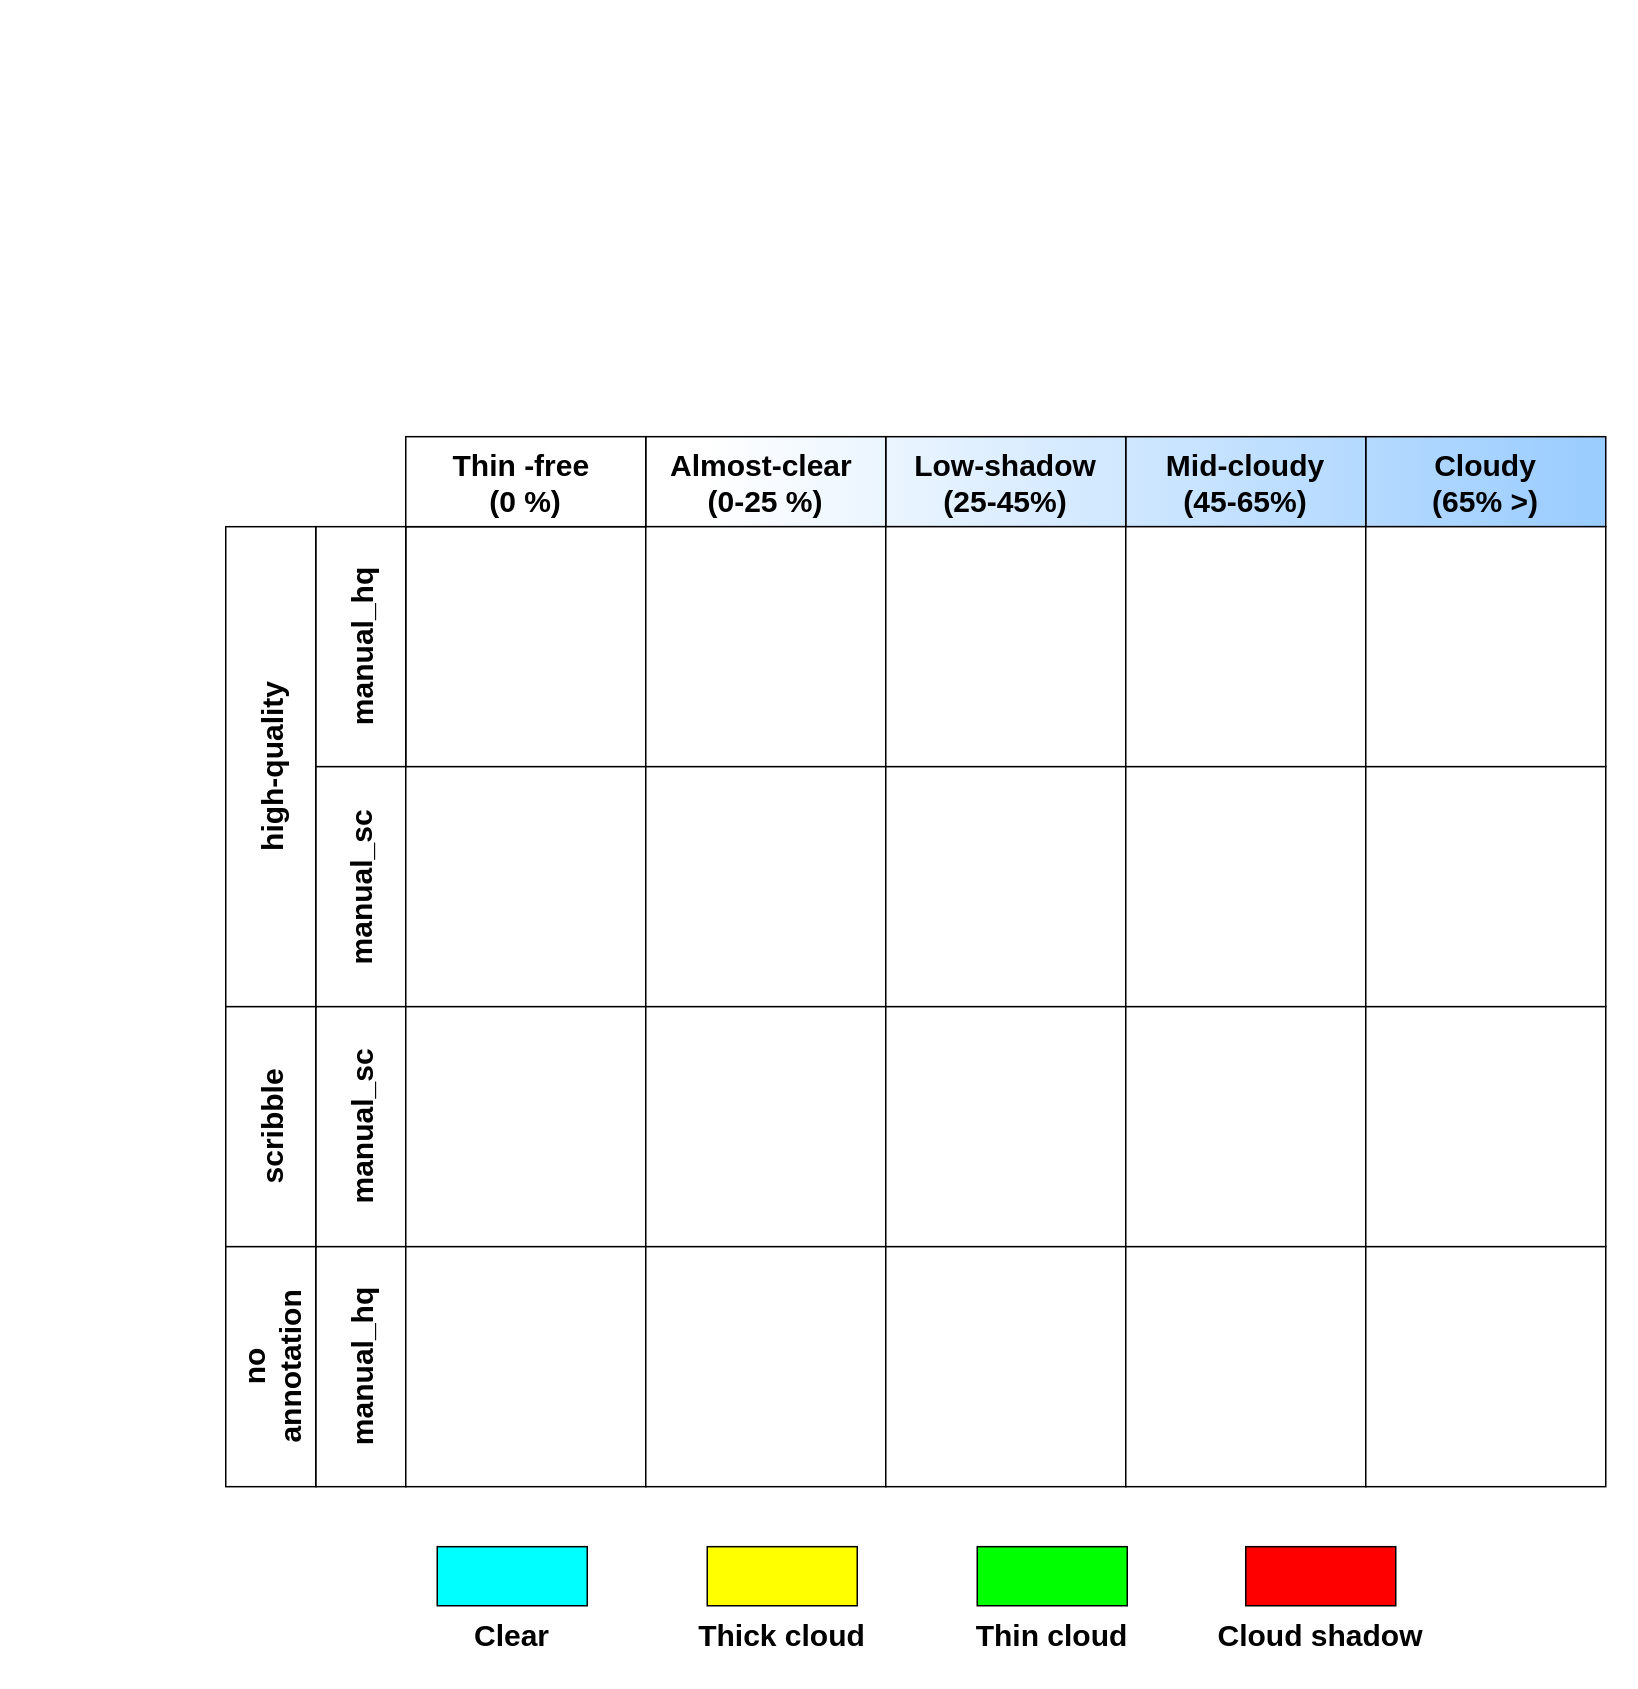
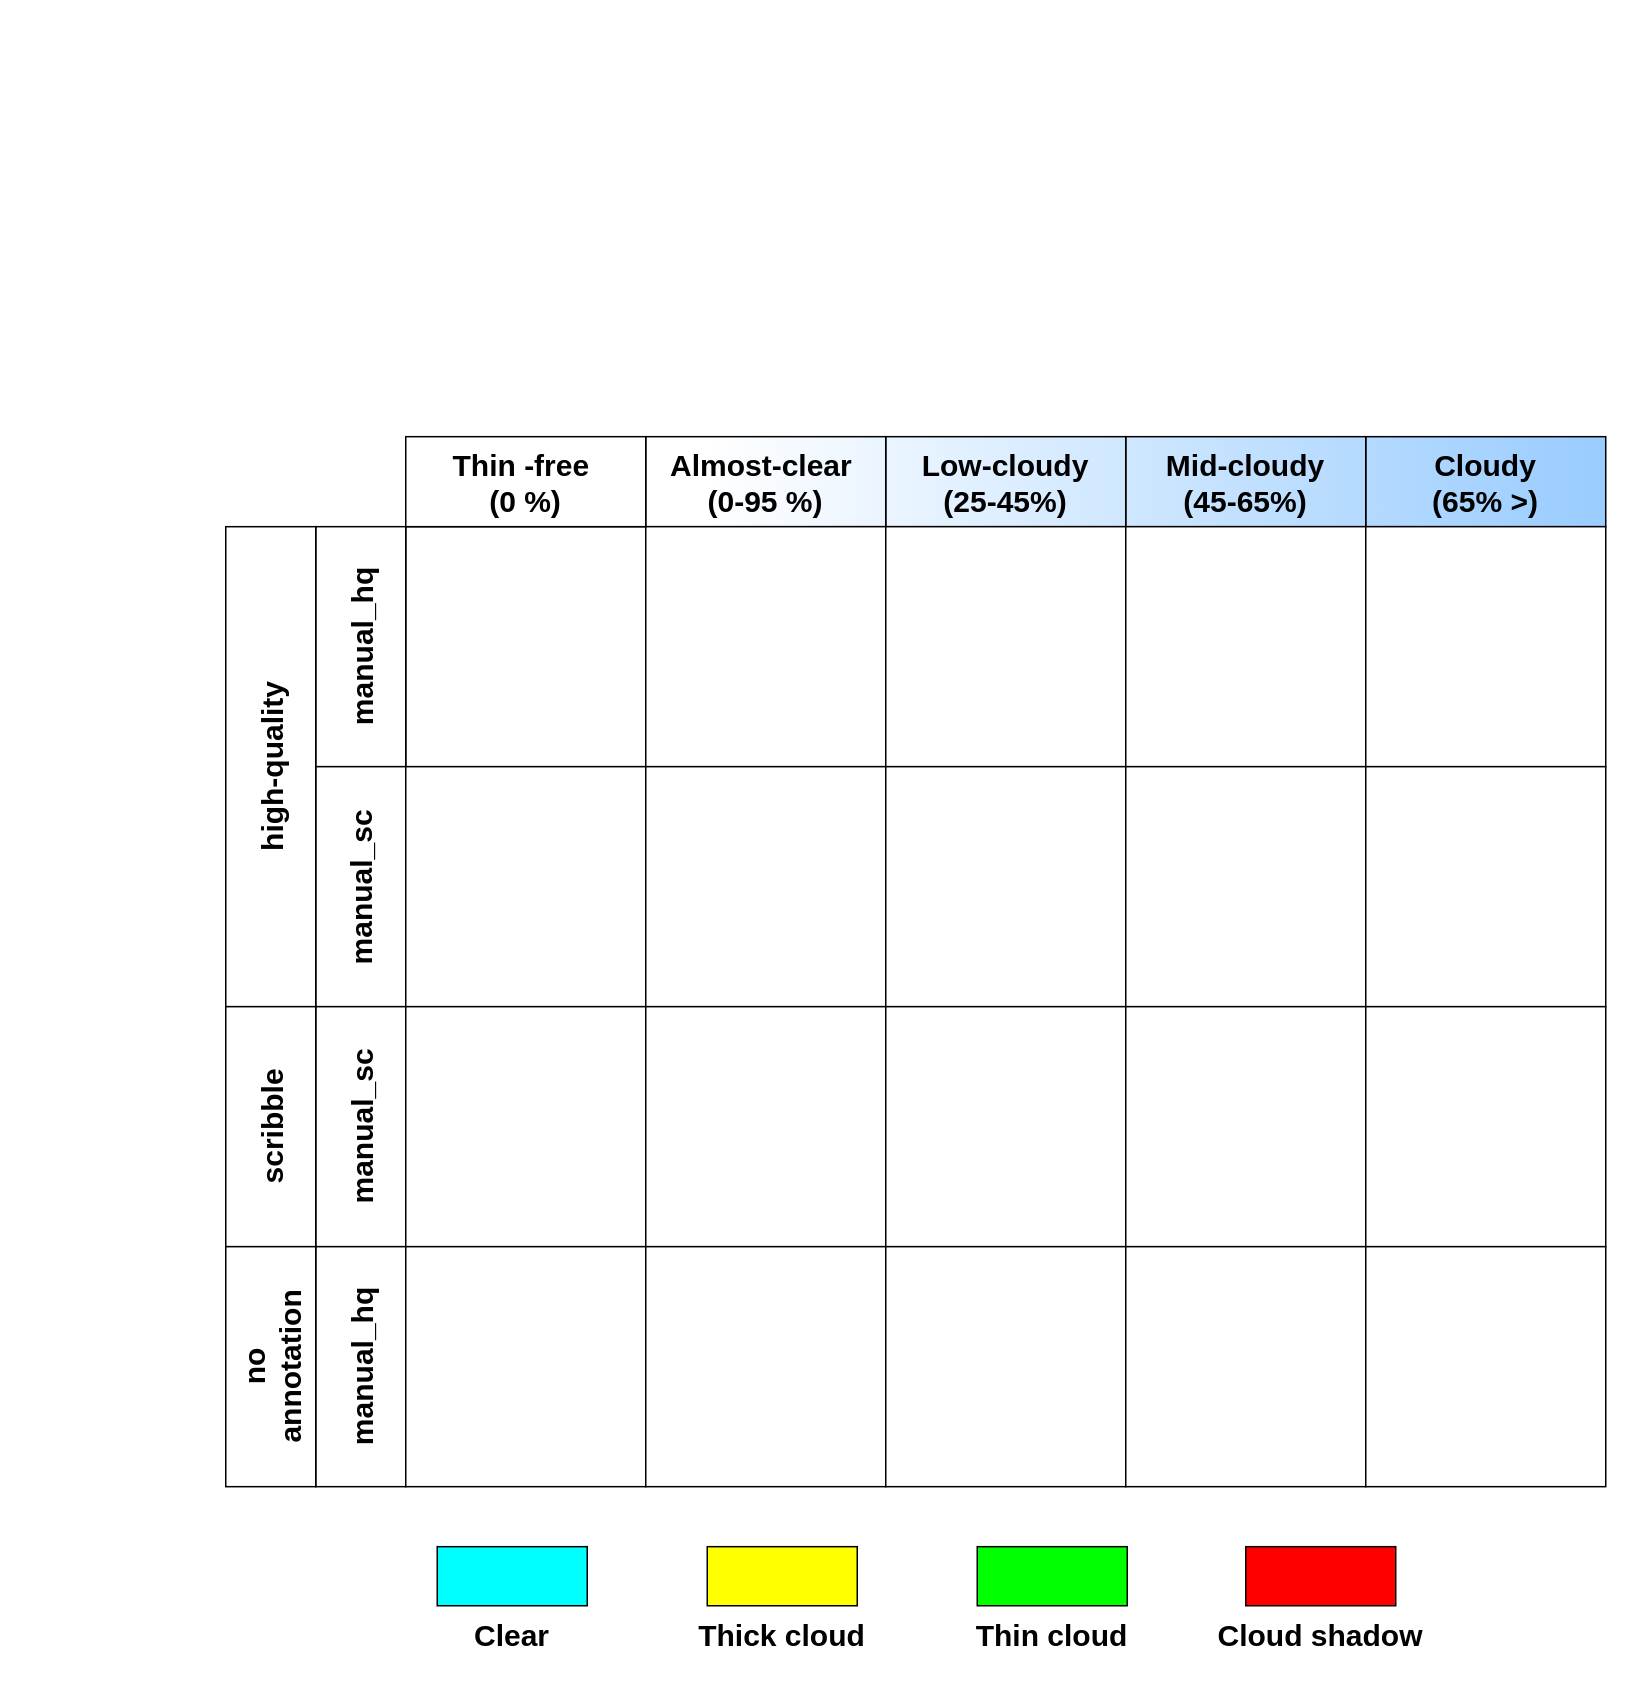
(766, 482) -> (766, 482)
(1006, 482) -> (1006, 482)
